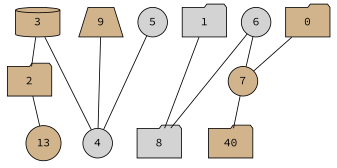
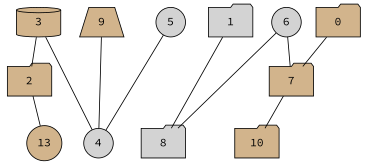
(243, 81) -> (291, 81)
(231, 143) -> (257, 143)
